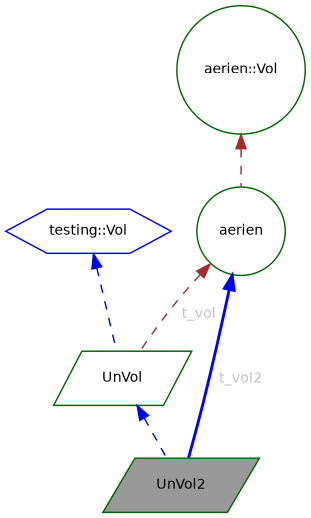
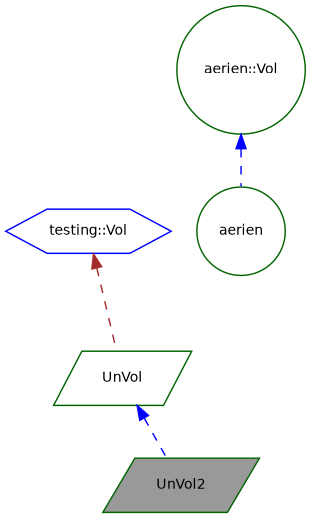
(241, 168) -> (241, 168)
(107, 310) -> (107, 310)
(169, 312) -> none
(210, 374) -> none
